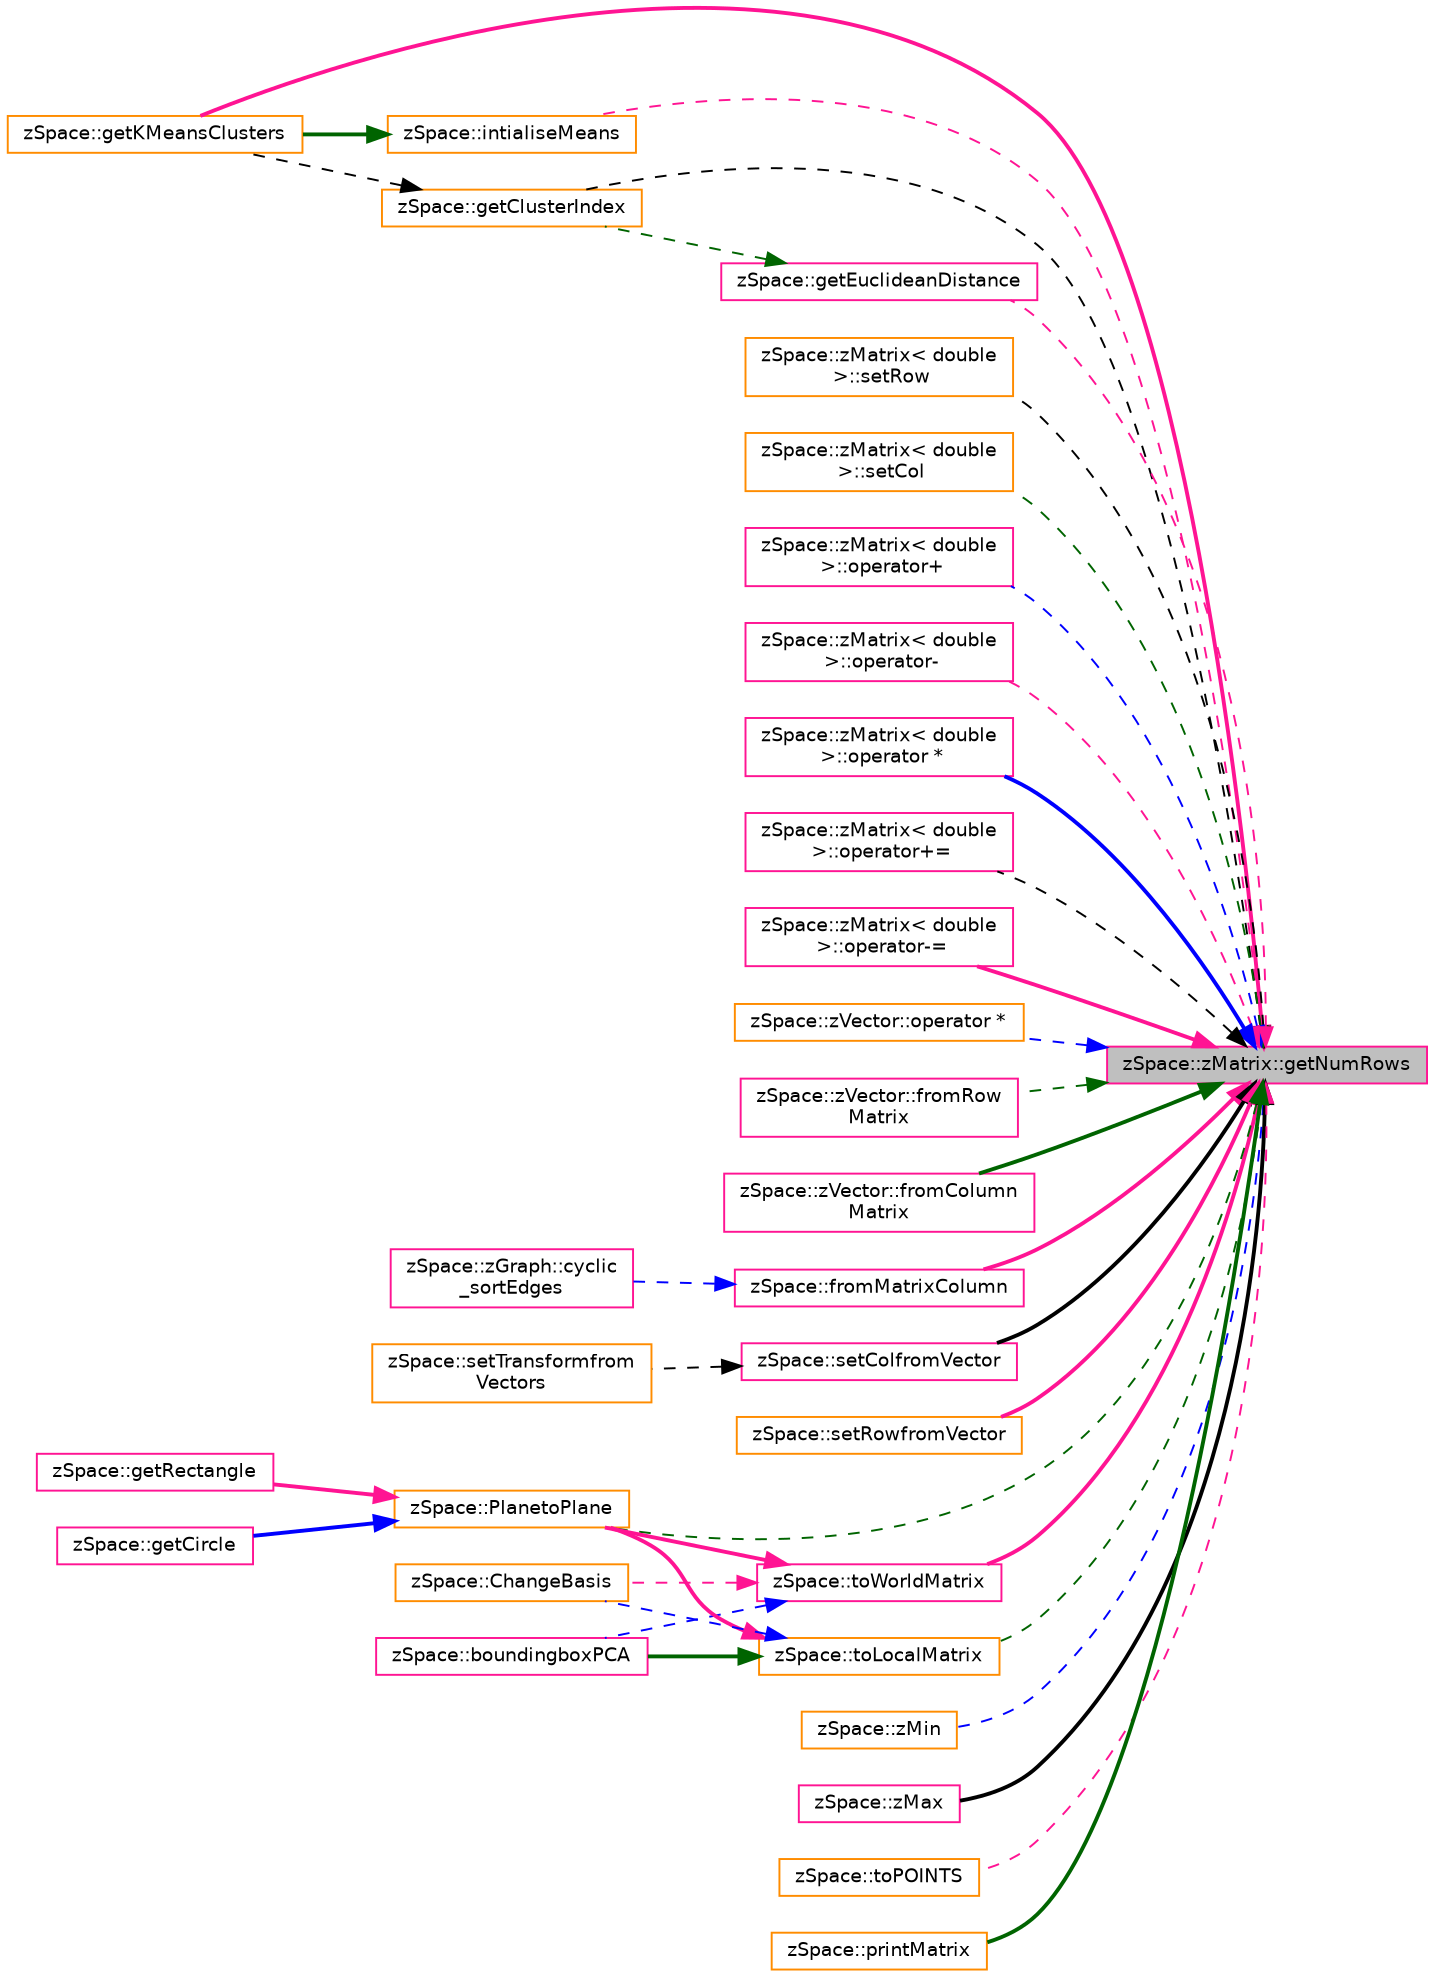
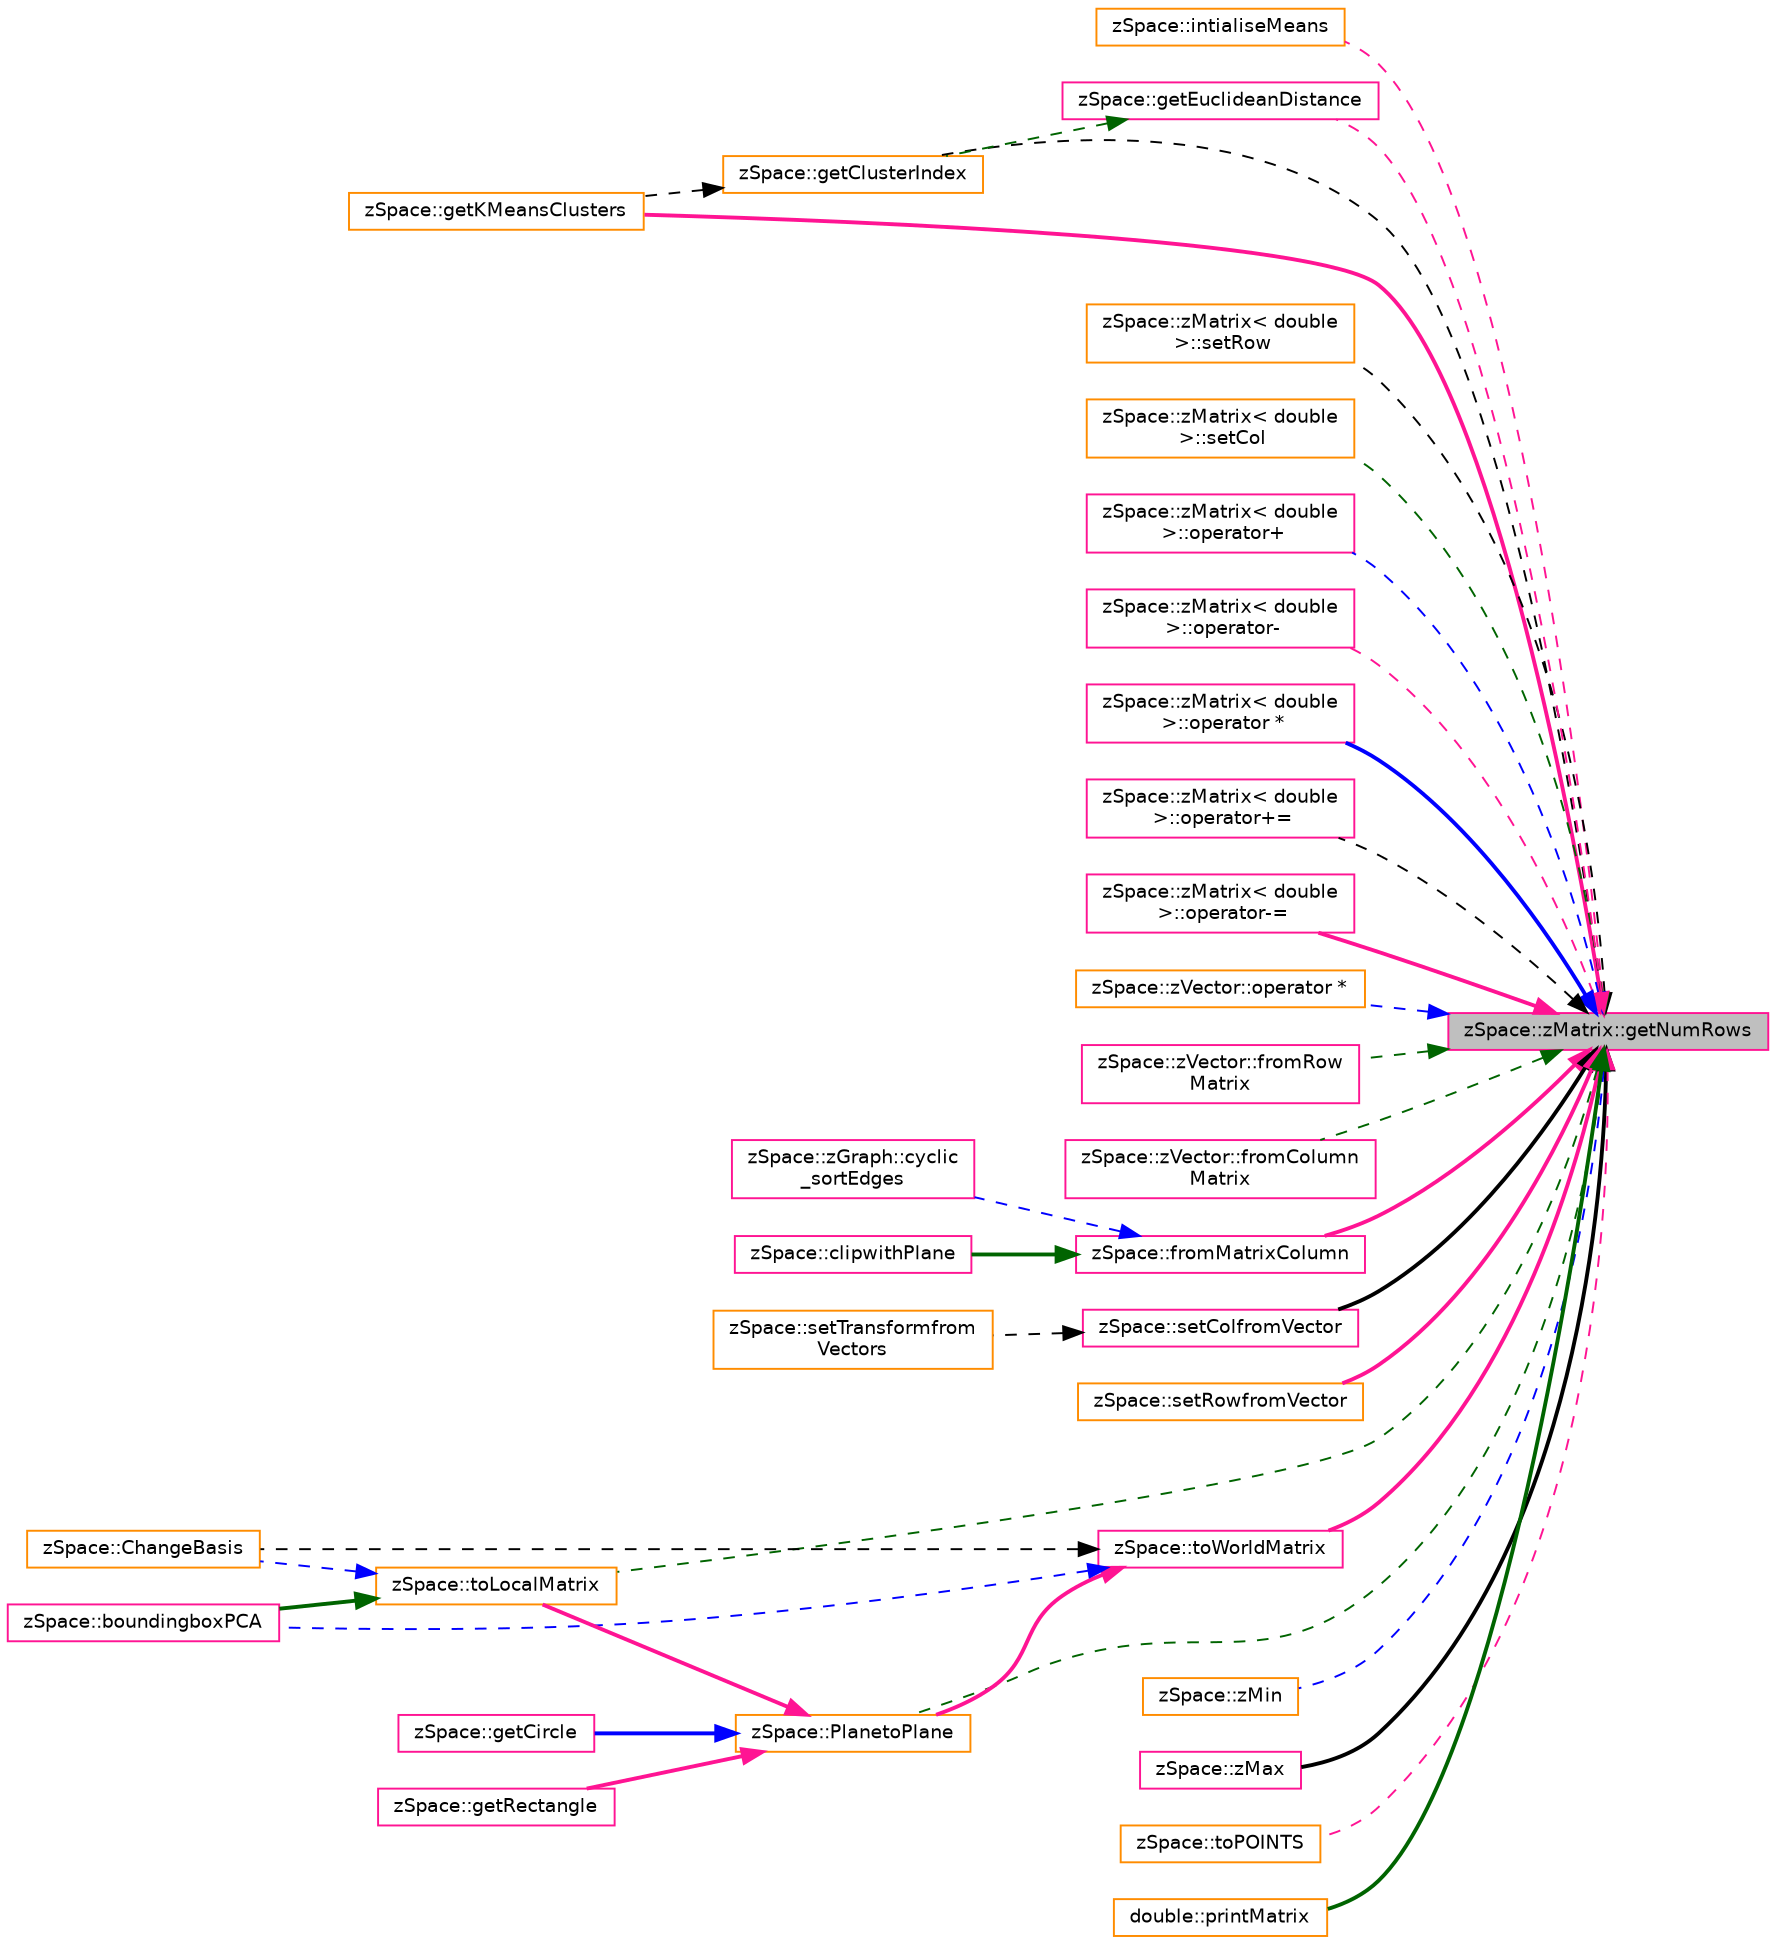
(335, 134) -> none
(1091, 1135) -> (1432, 1101)
none -> (853, 1254)
(676, 1568) -> (665, 1656)
(672, 1583) -> (670, 1549)
(879, 1951) -> (1221, 1918)
